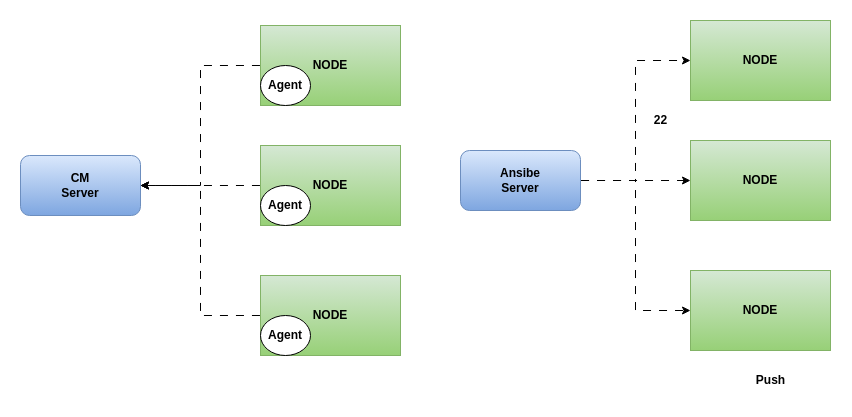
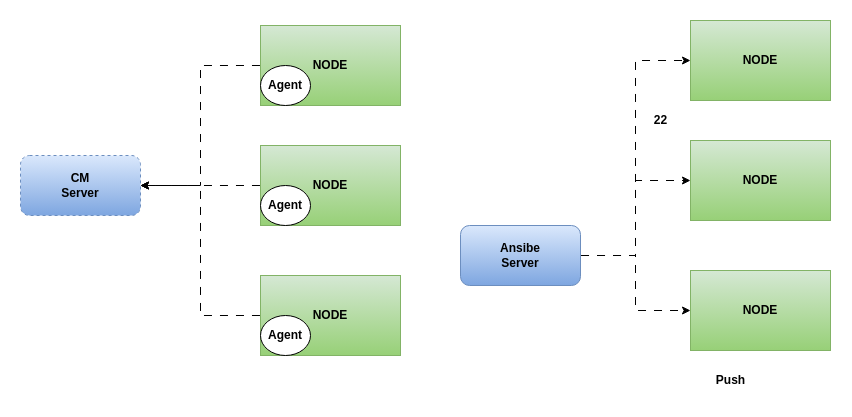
(521, 181) -> (521, 256)
(81, 186) -> (81, 186)
(771, 381) -> (731, 381)
